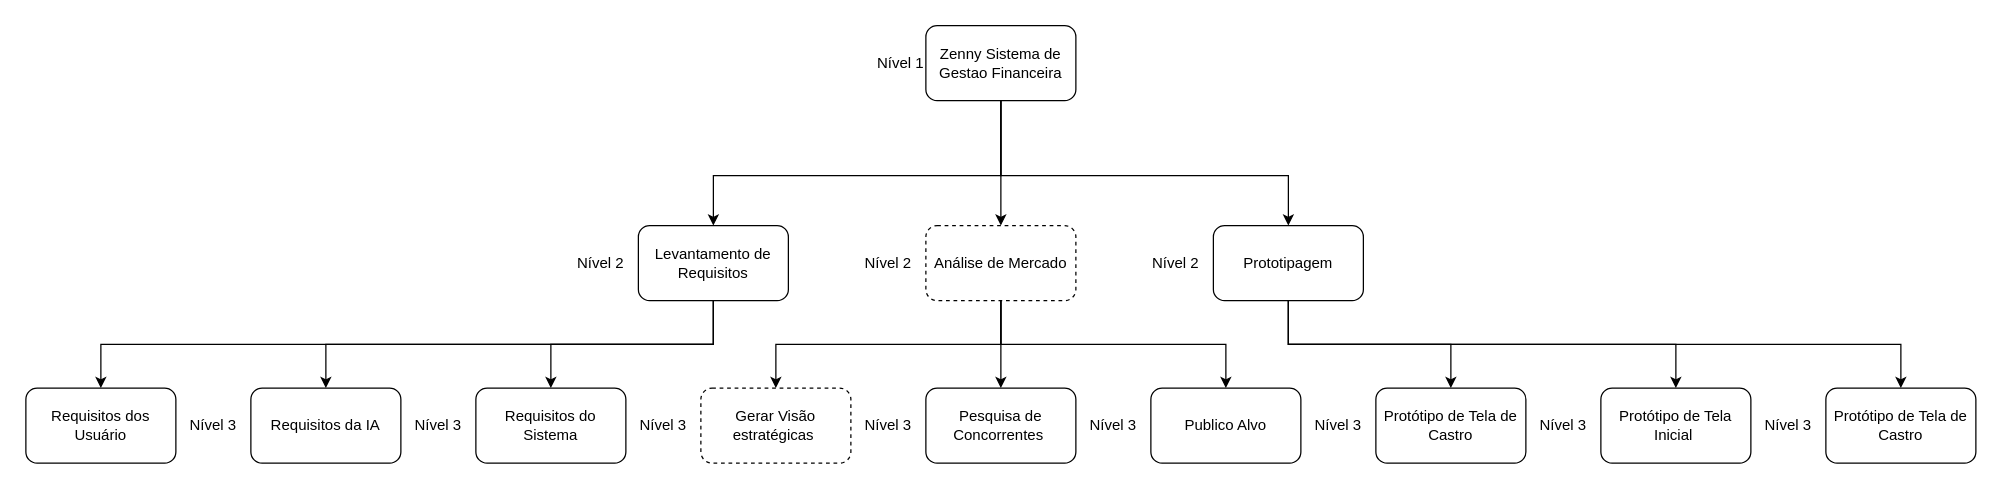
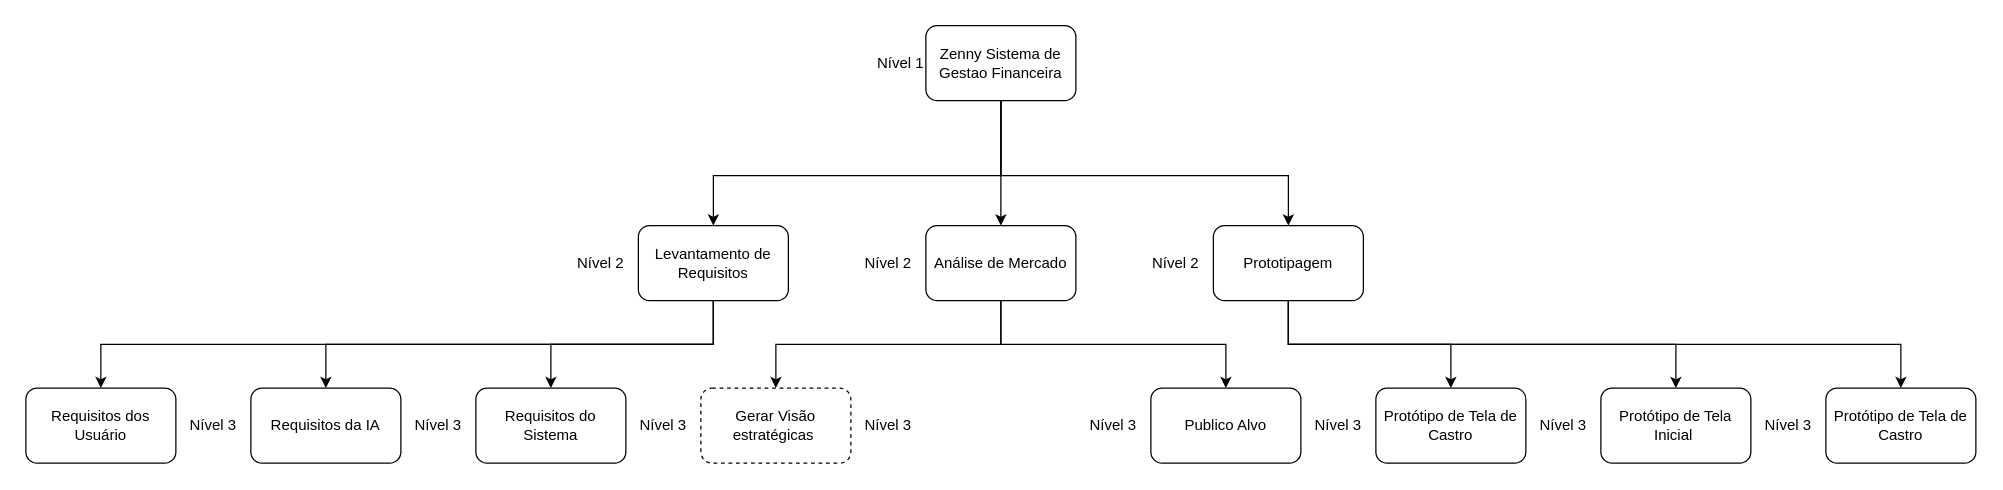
(1001, 263) -> (1001, 263)
(1001, 363) -> none
(1001, 426) -> none
